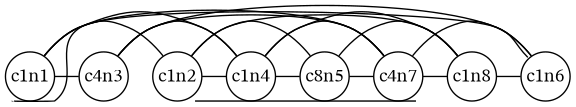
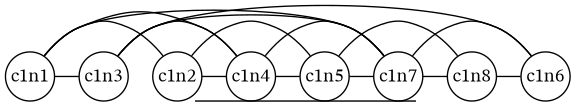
(248, 12) -> none
(361, 12) -> none
(325, 15) -> none
(104, 76) -> (104, 76)
(325, 76) -> (325, 76)
(398, 76) -> (398, 76)
